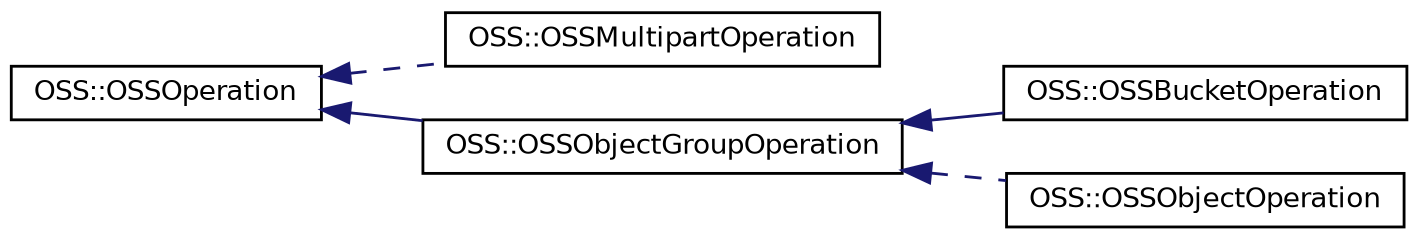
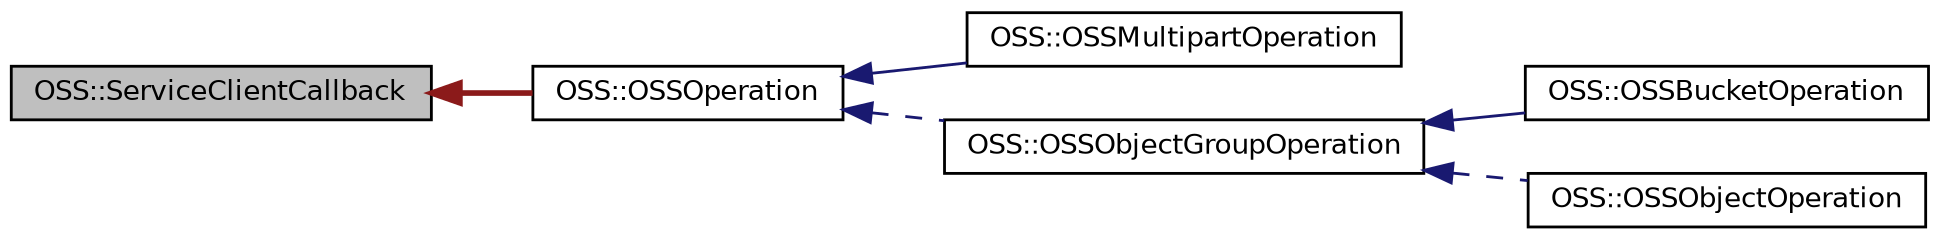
(397, 68) -> (919, 68)
none -> (221, 93)
(386, 117) -> (908, 117)
